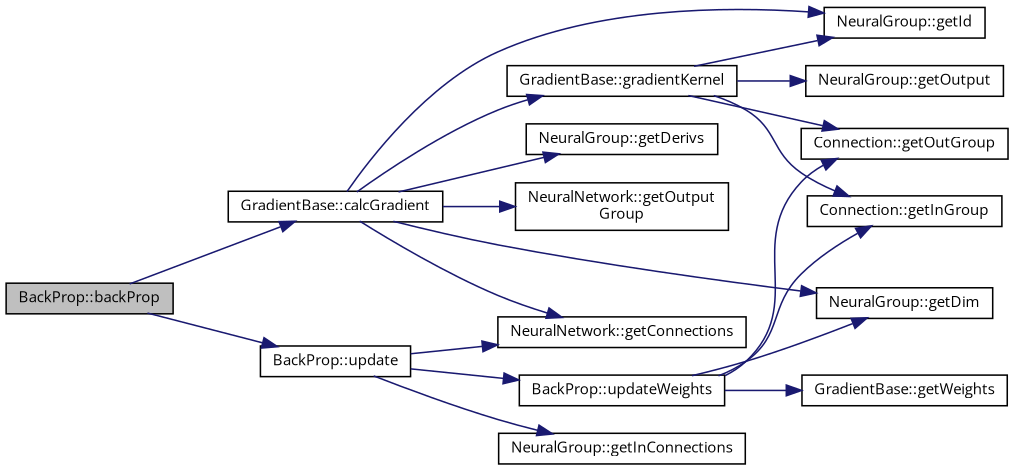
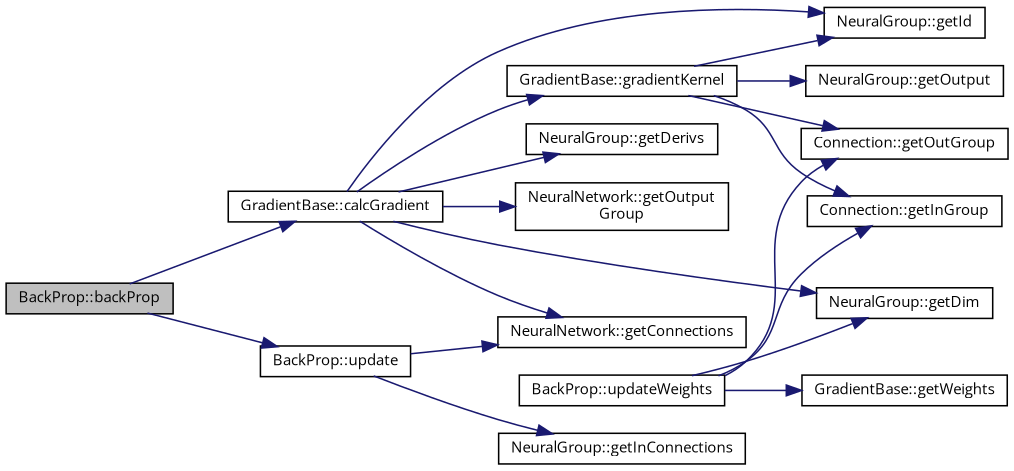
(457, 374) -> none
